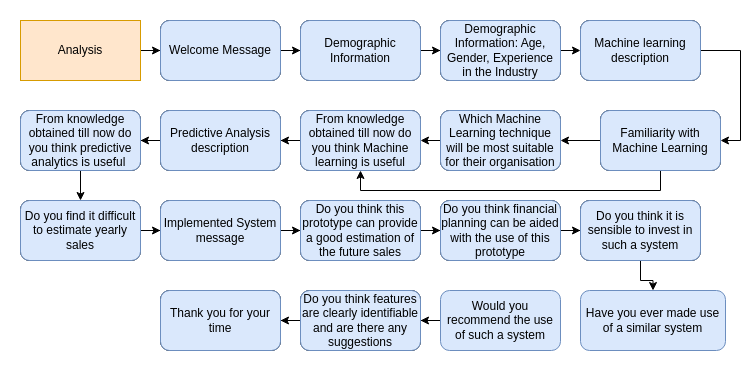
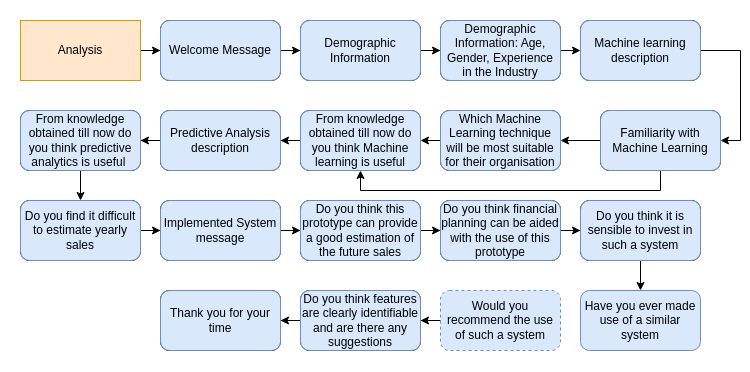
(501, 321) -> (501, 321)
(653, 321) -> (641, 321)
